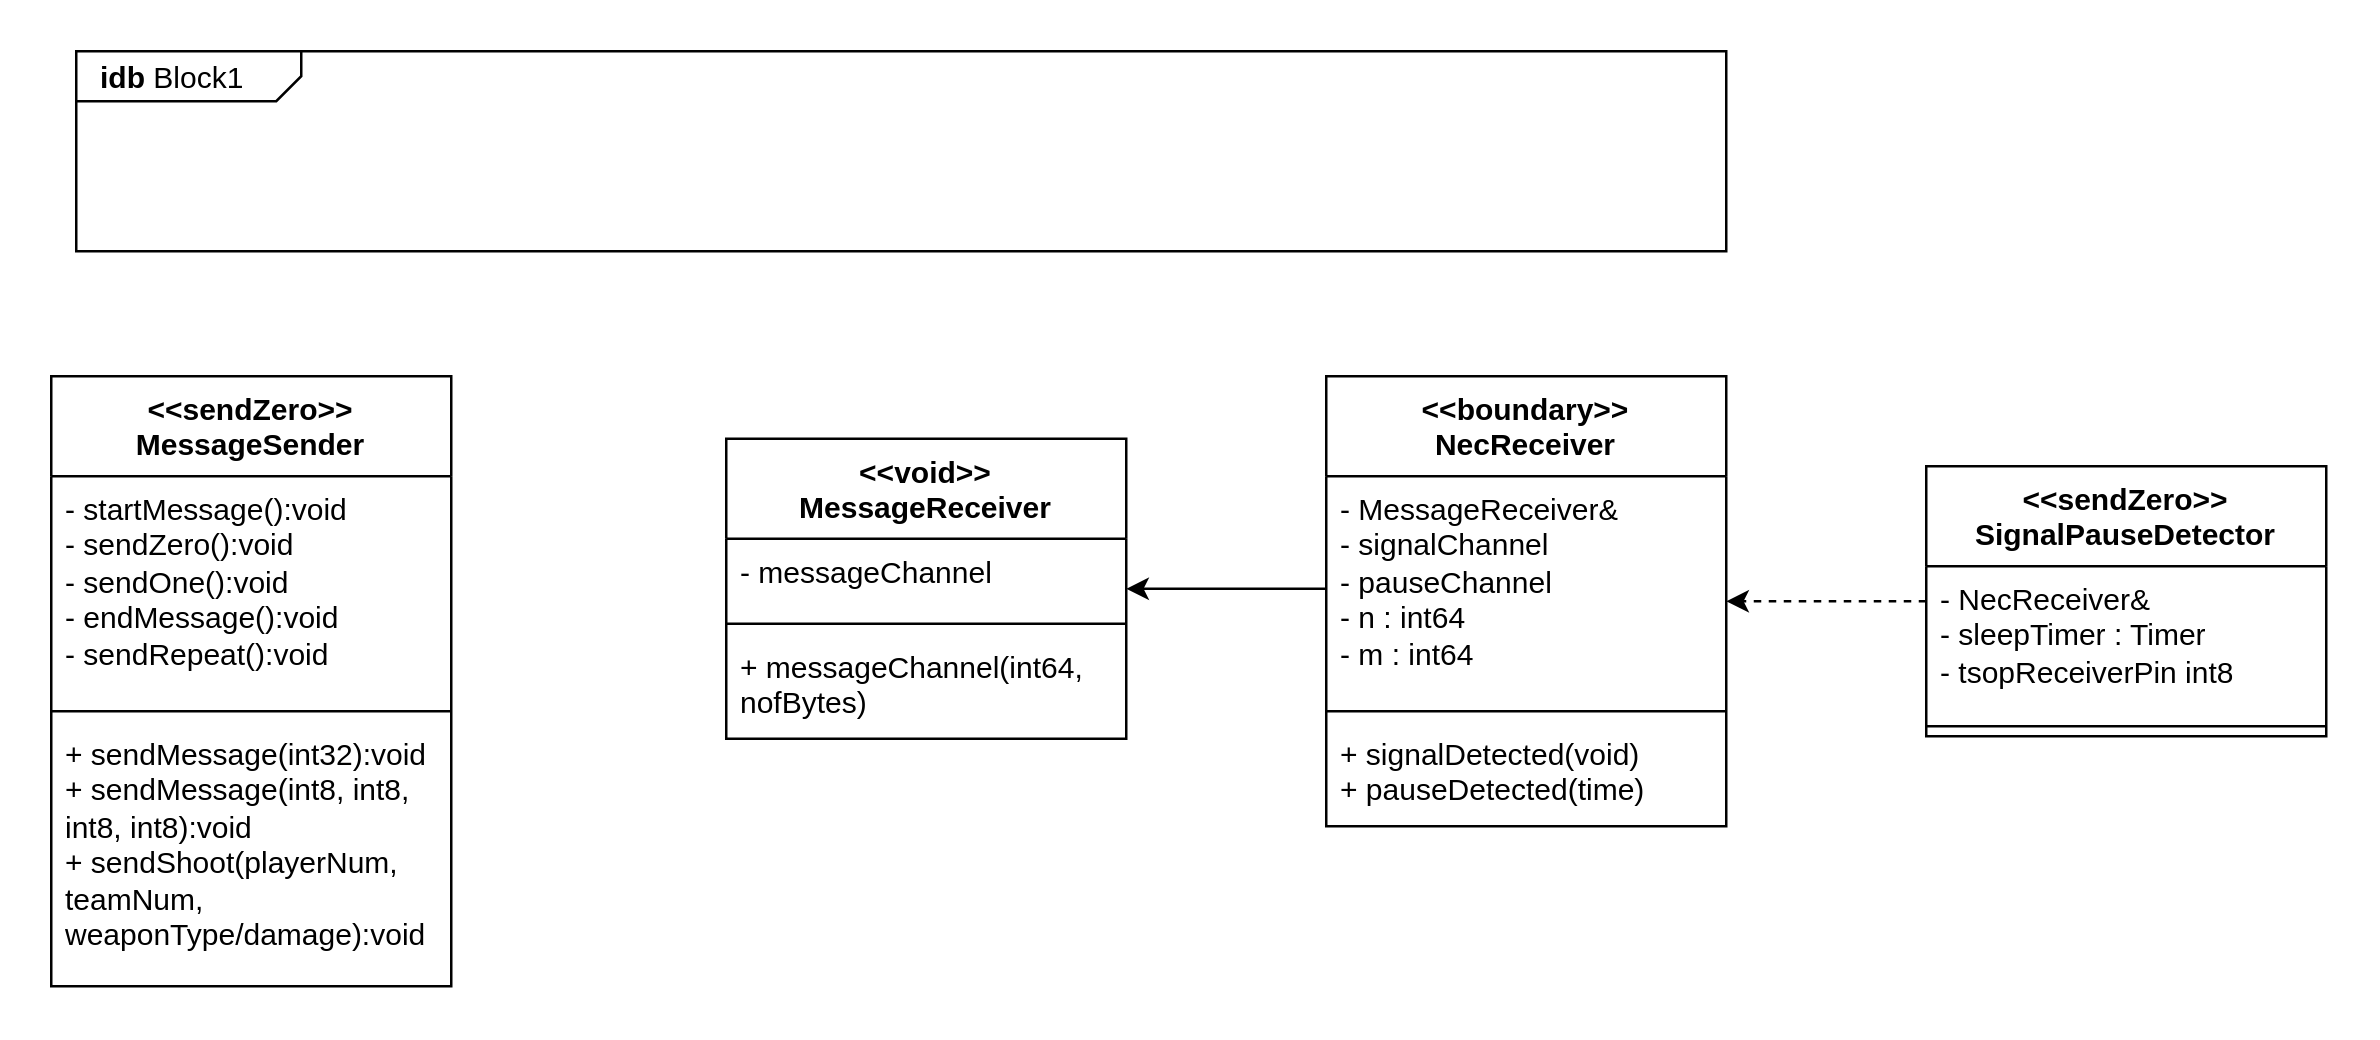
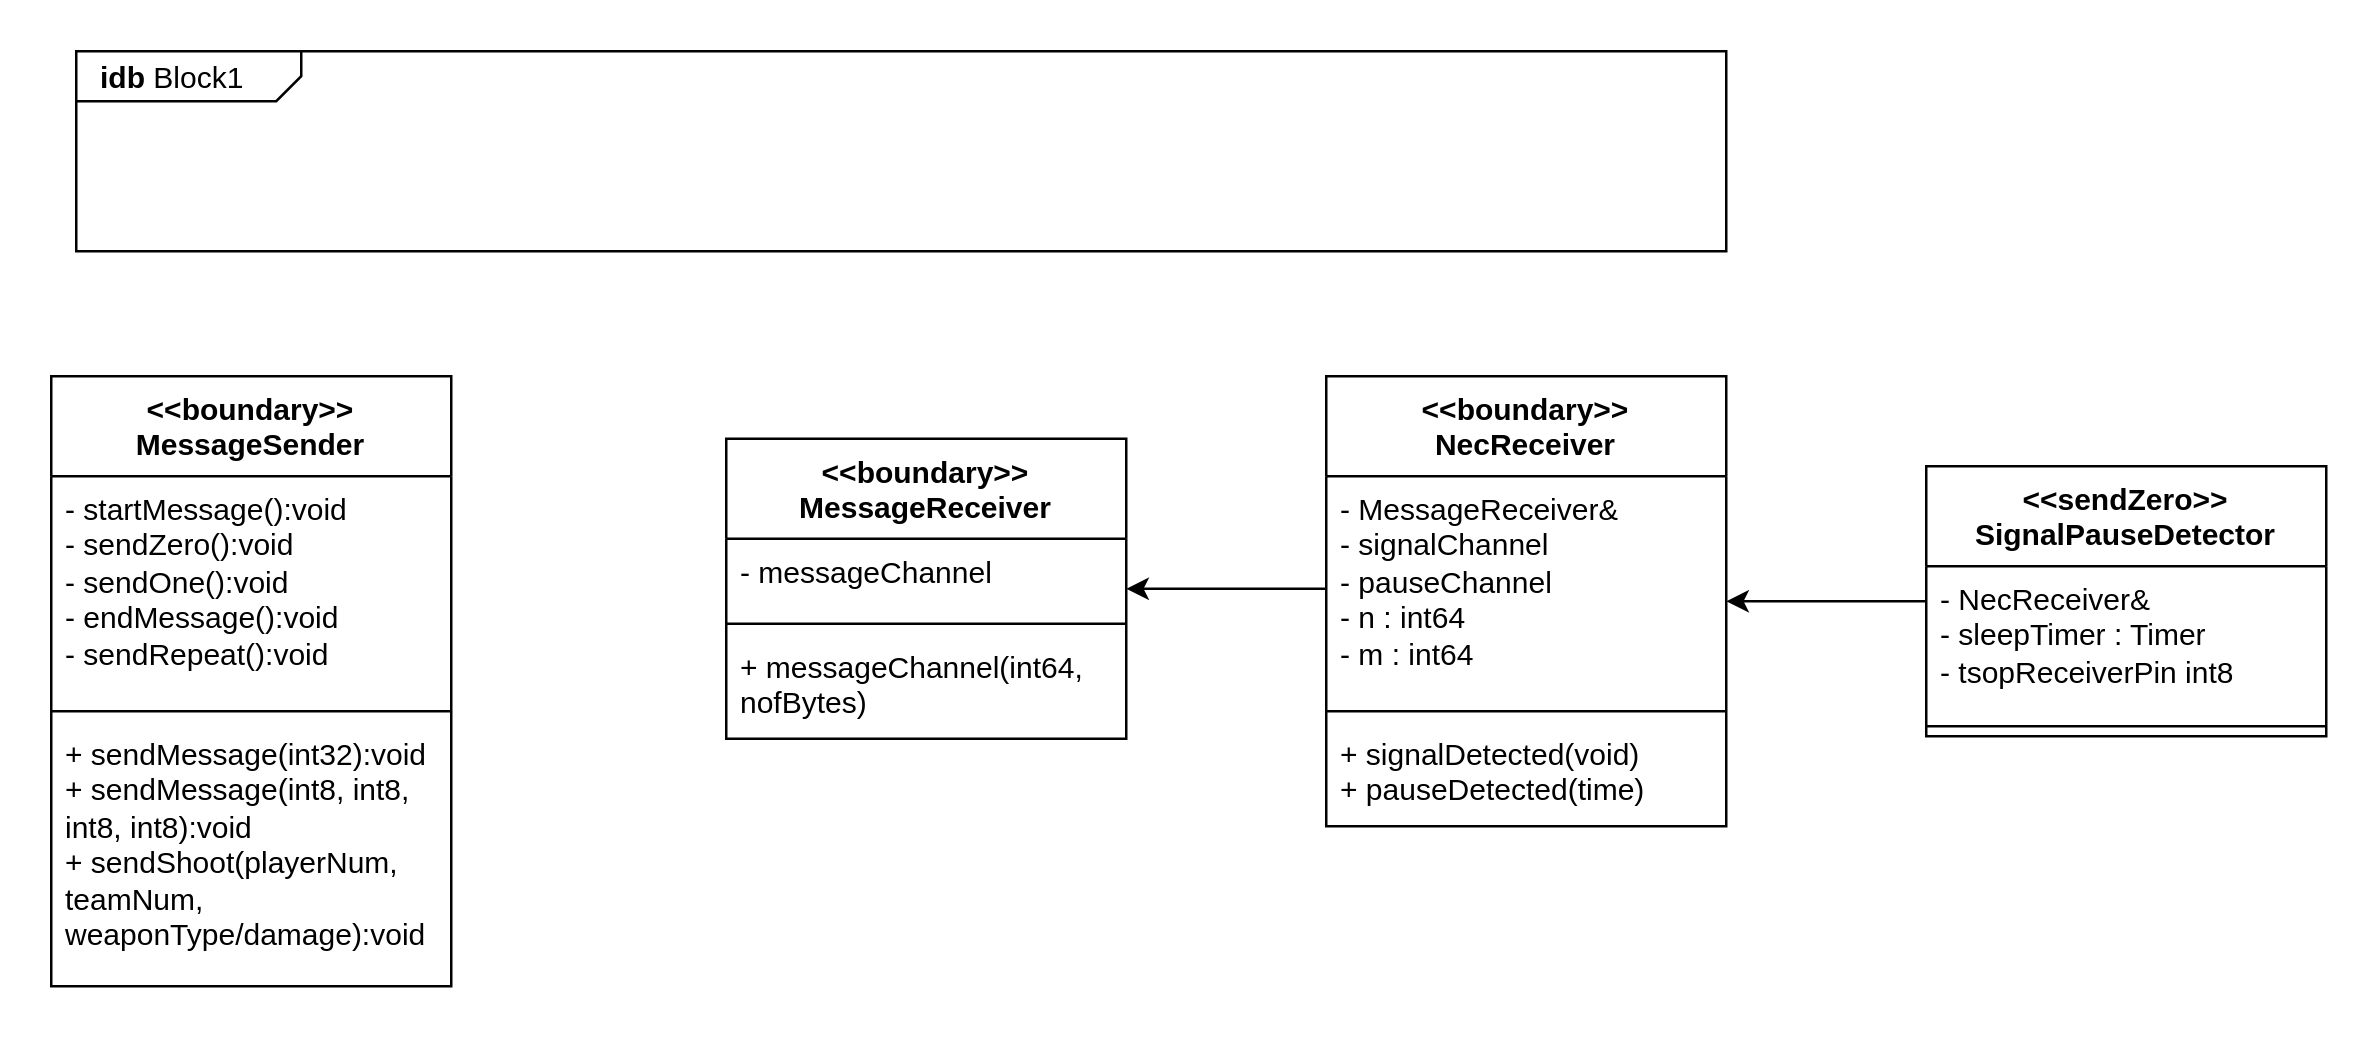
(251, 430) -> (251, 430)
(926, 492) -> (926, 492)
(1834, 601) -> (1834, 601)
